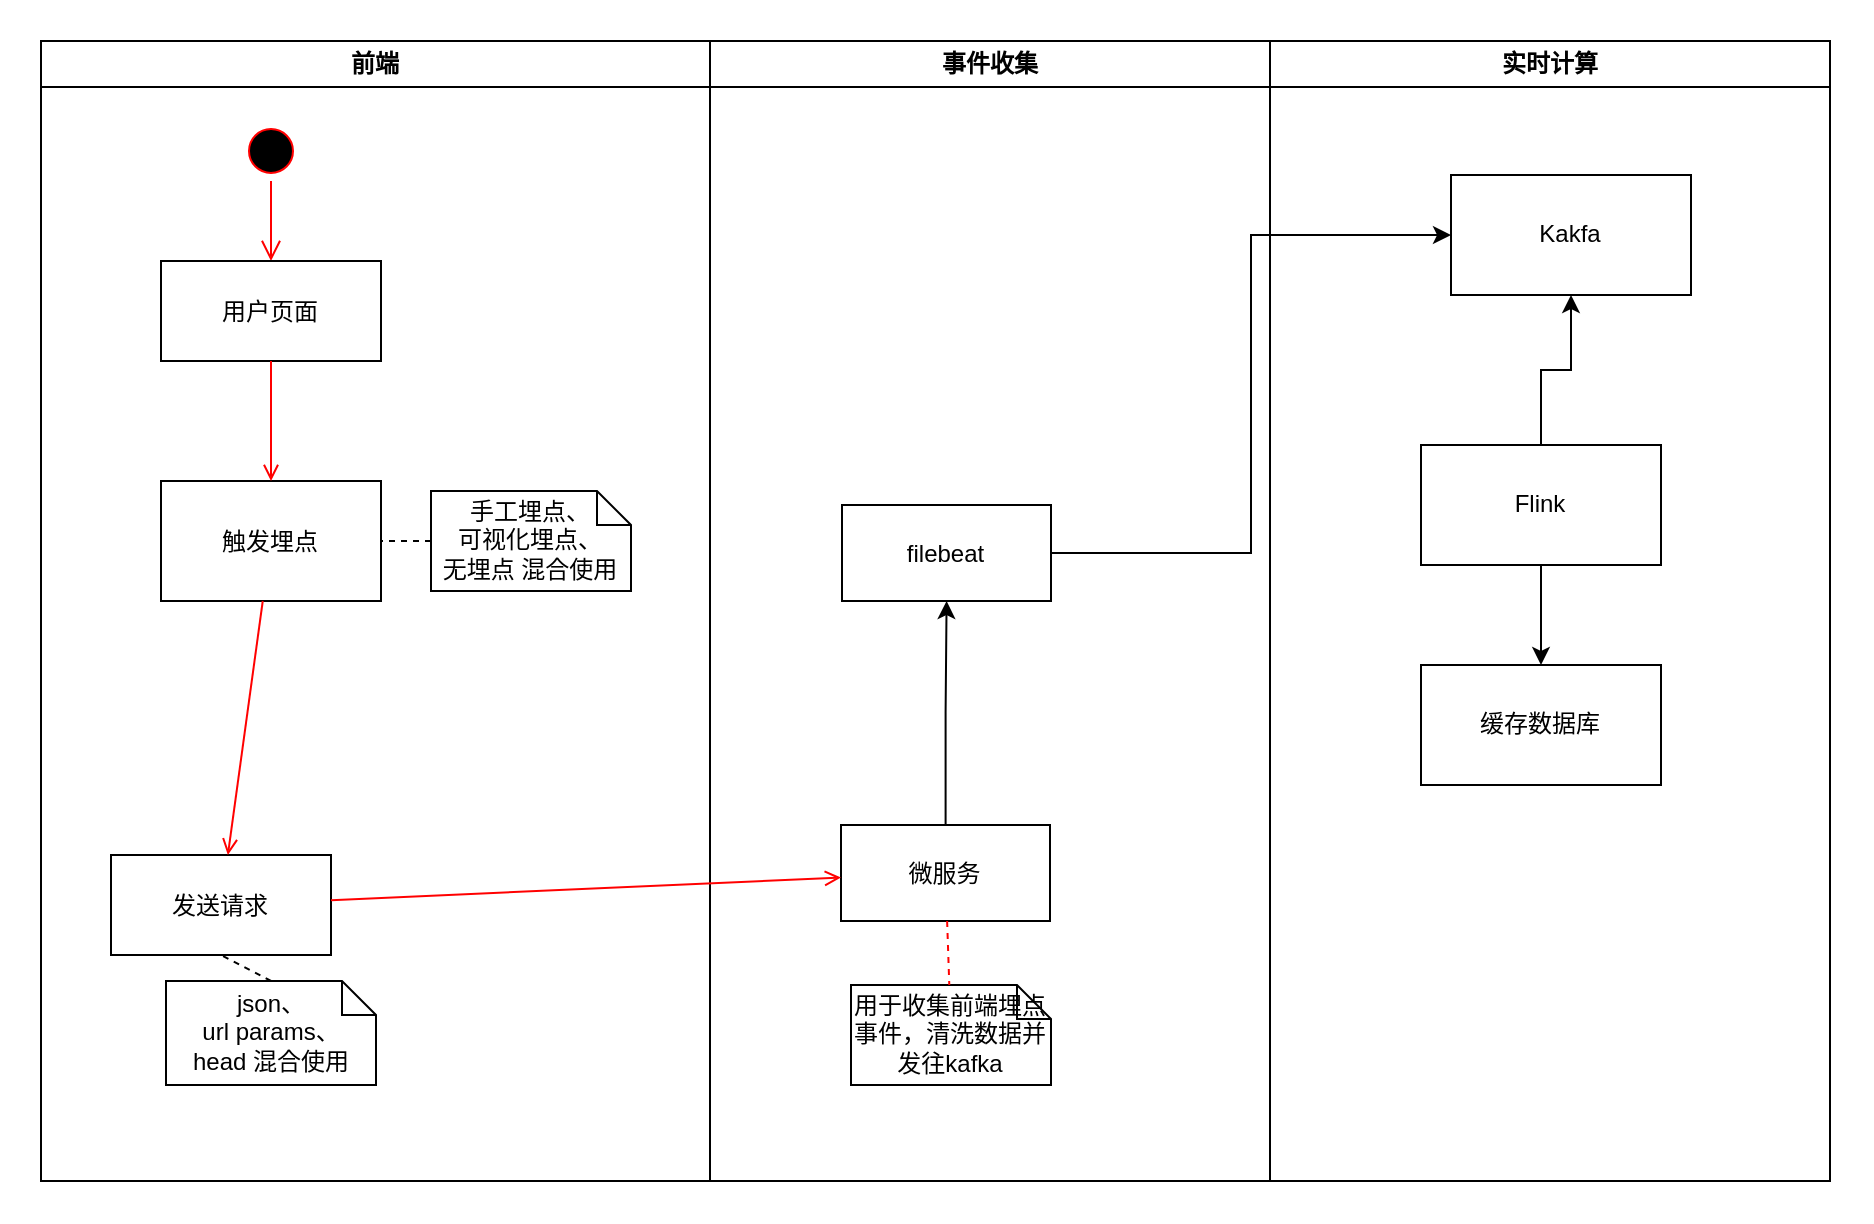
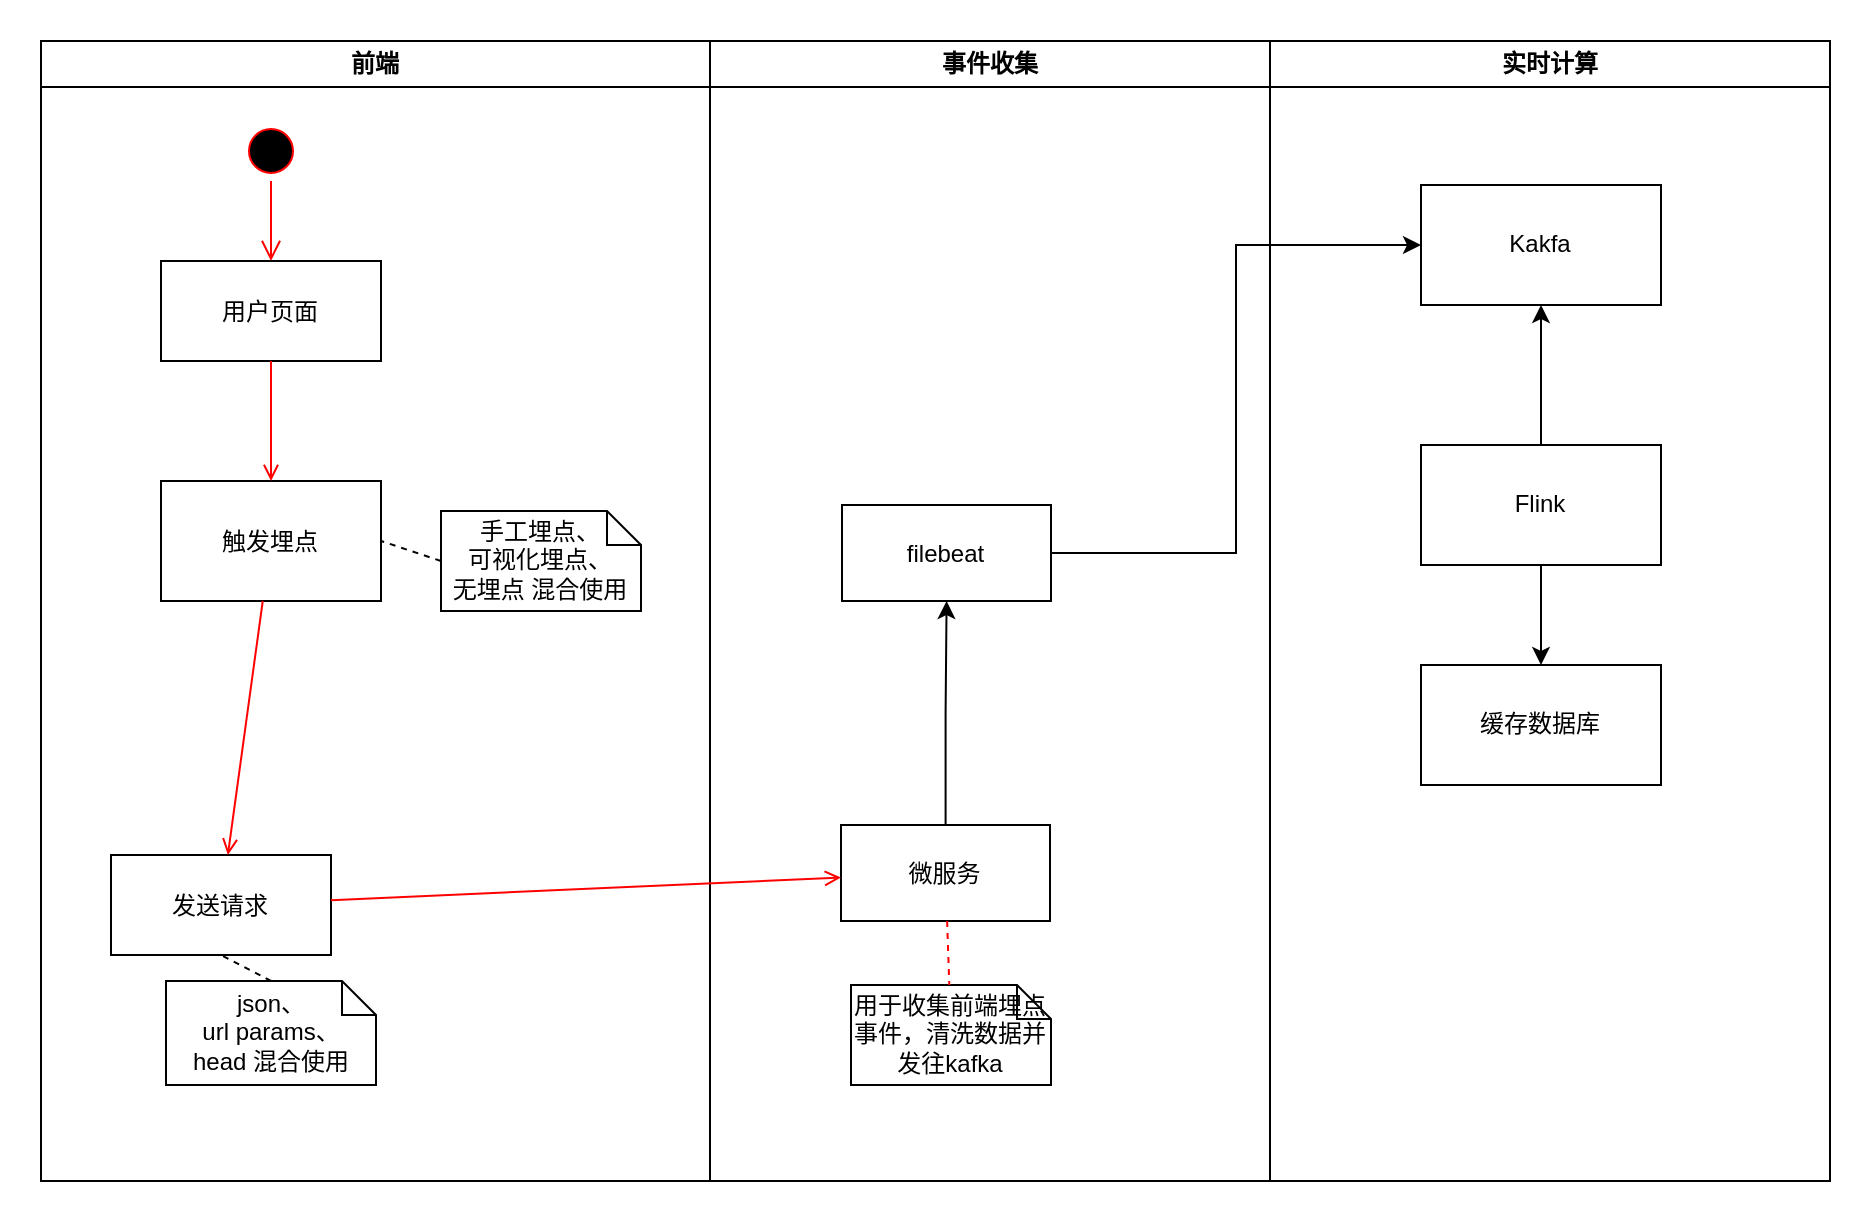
(1571, 235) -> (1541, 245)
(531, 541) -> (541, 561)
